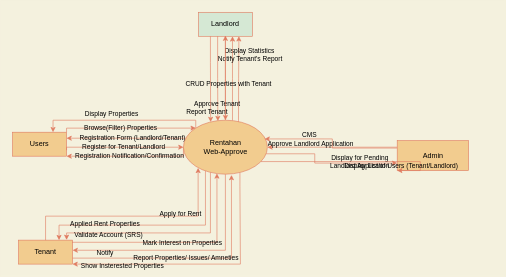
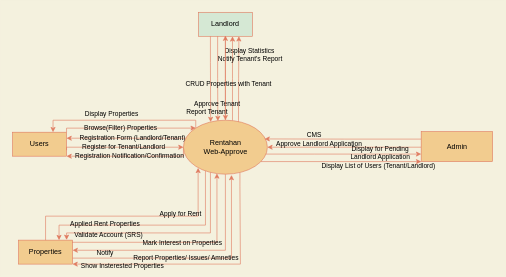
(433, 156) -> (457, 147)
(45, 252) -> (45, 252)
